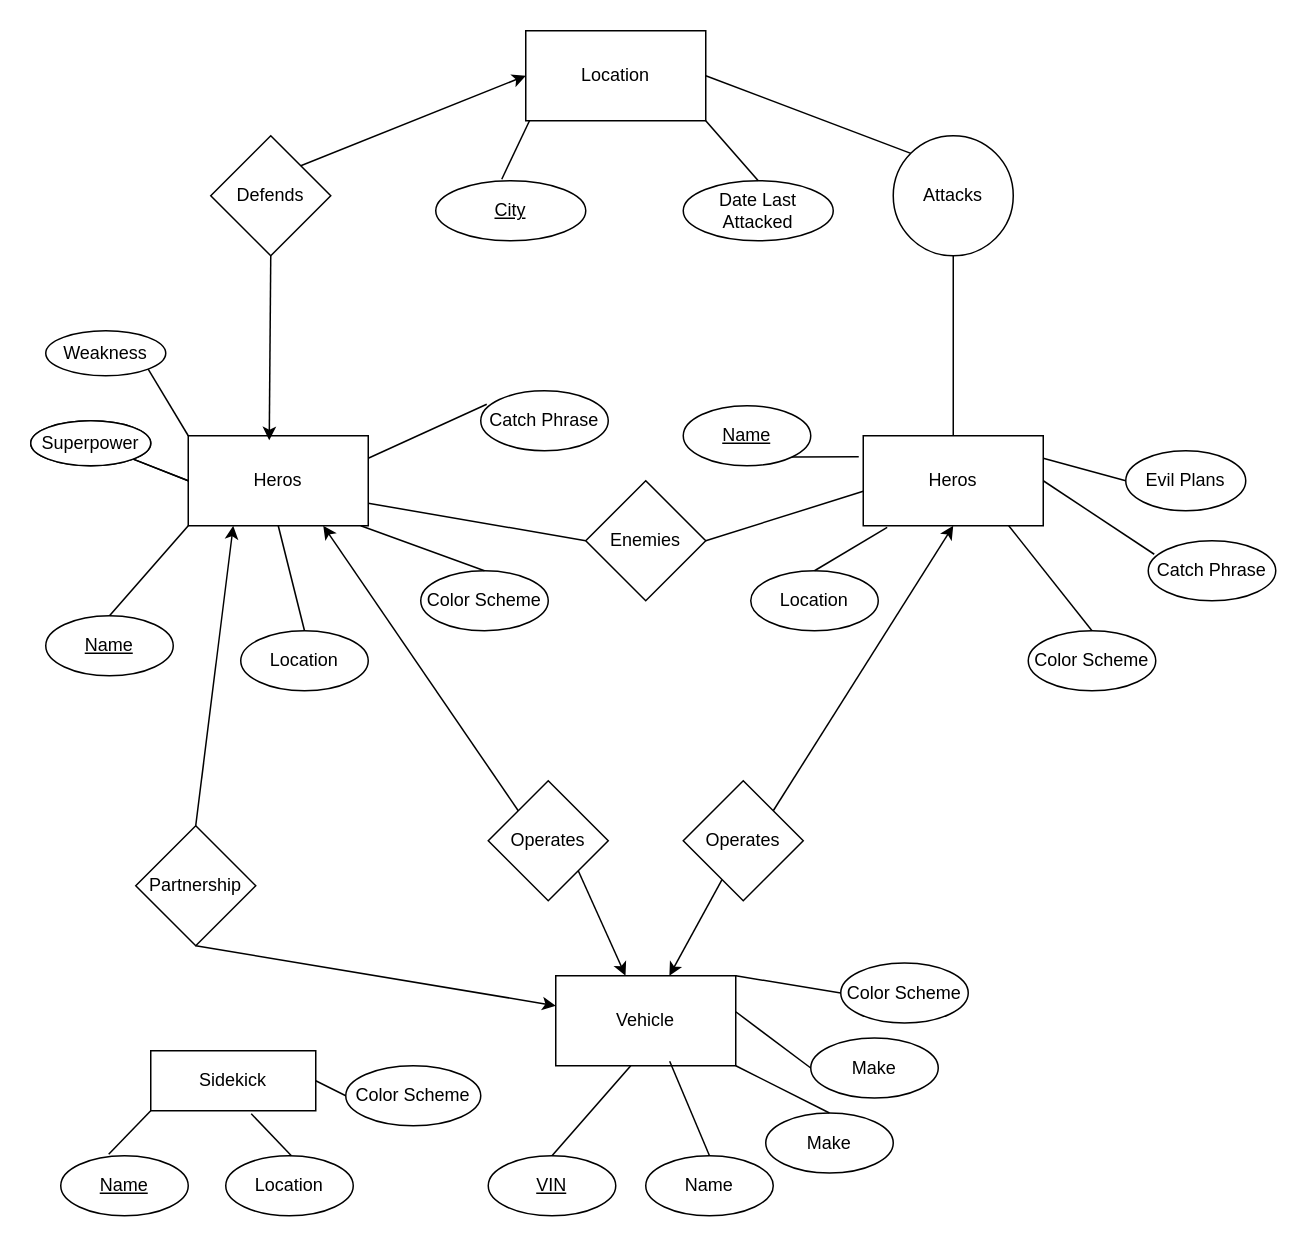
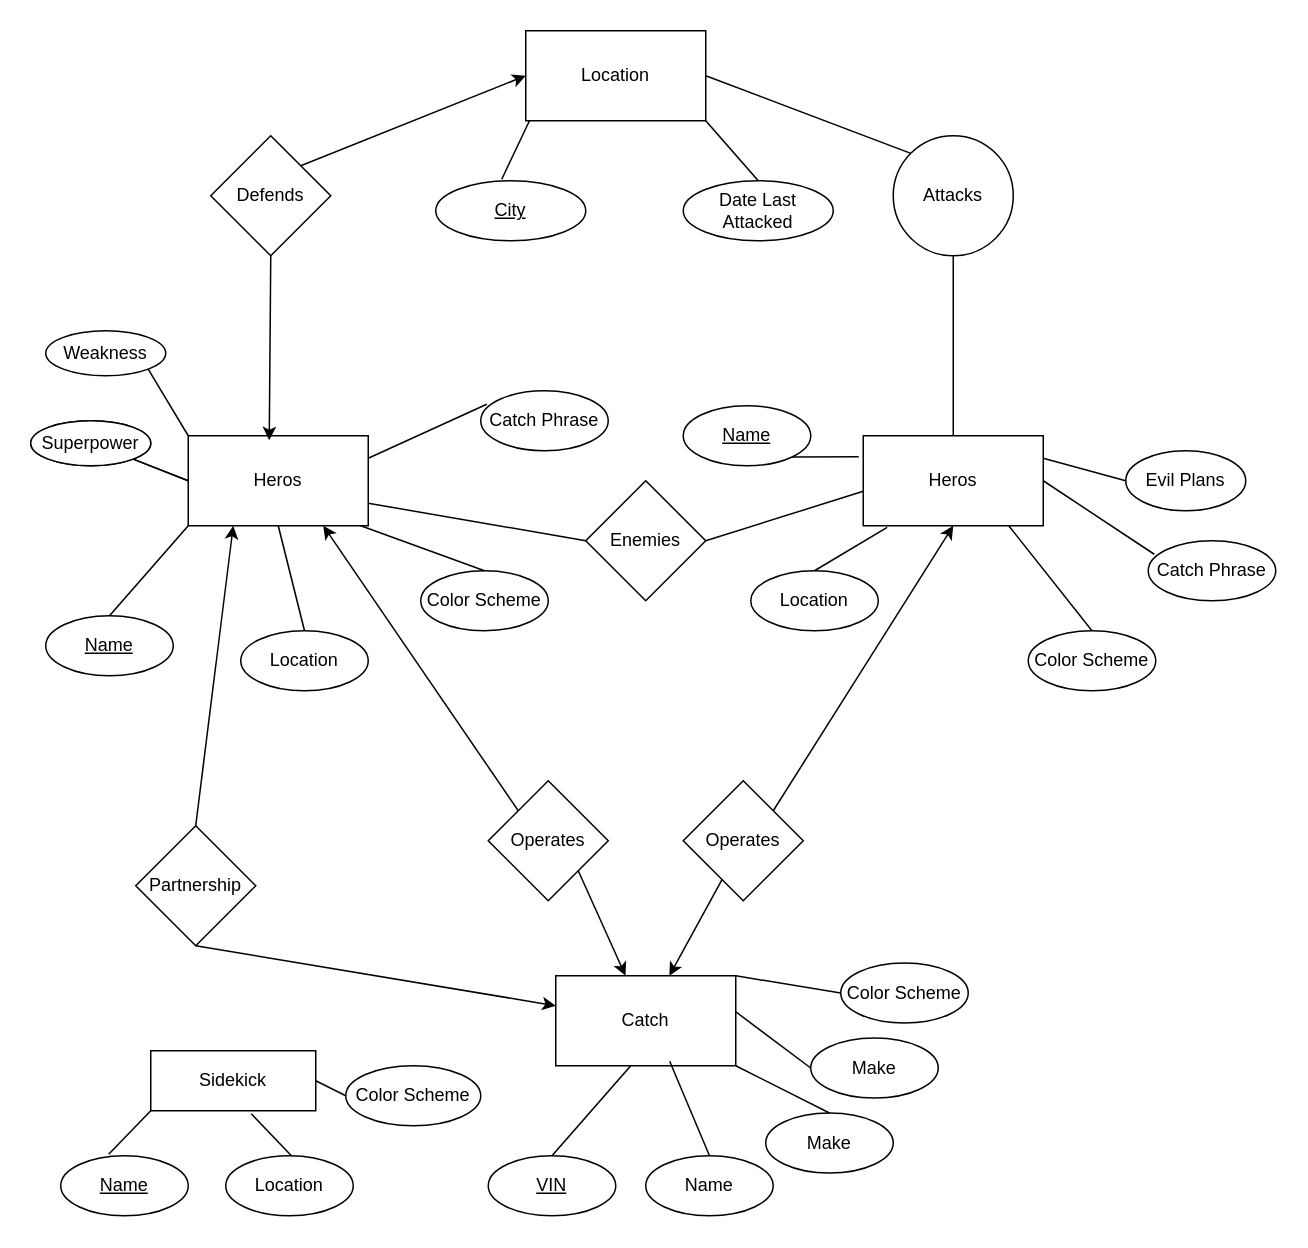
(646, 1021) -> (646, 1021)
